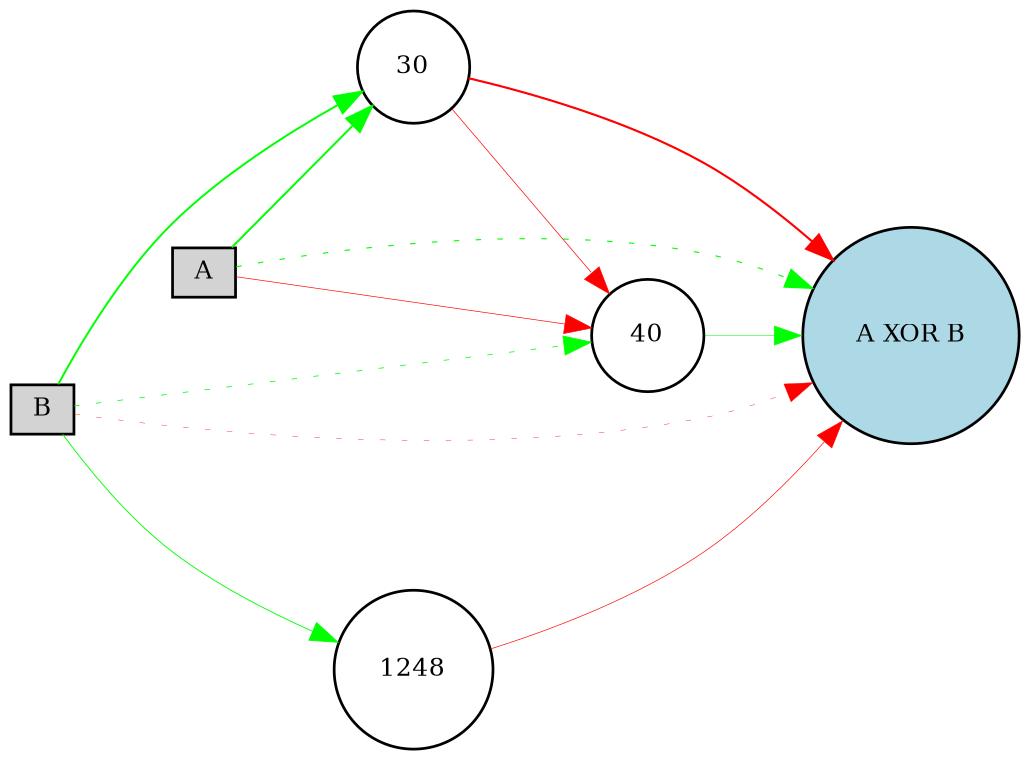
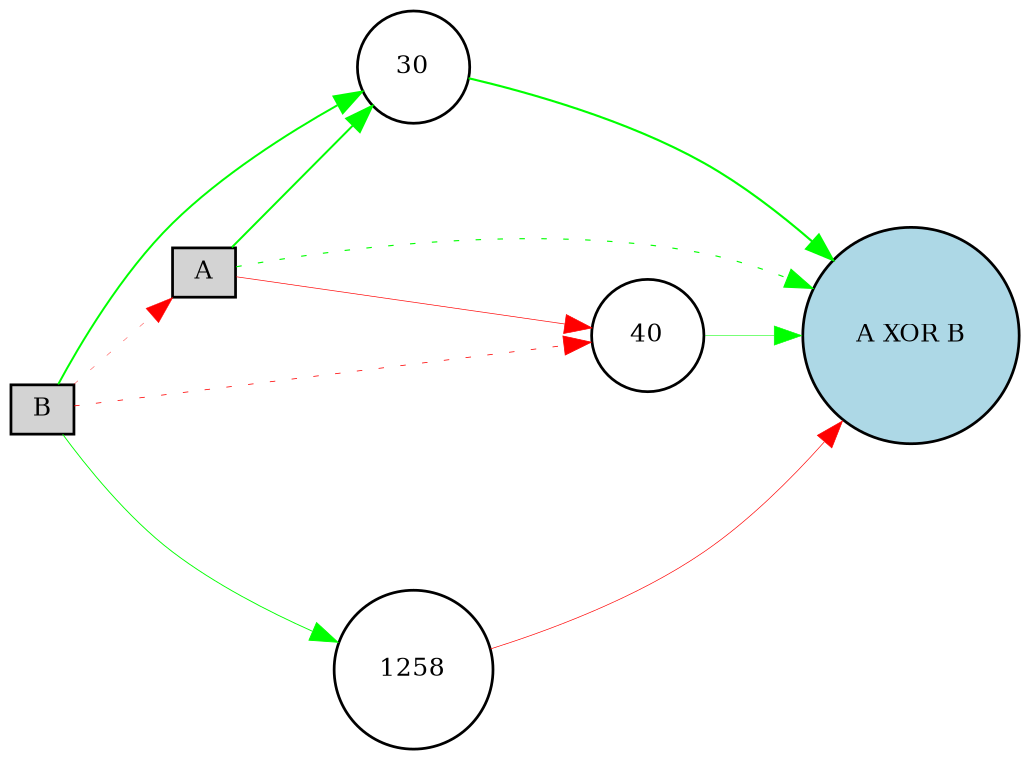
(652, 137) -> (652, 137)
(522, 191) -> none
(319, 376) -> (319, 376)
(433, 440) -> (113, 350)
(414, 670) -> (414, 670)
